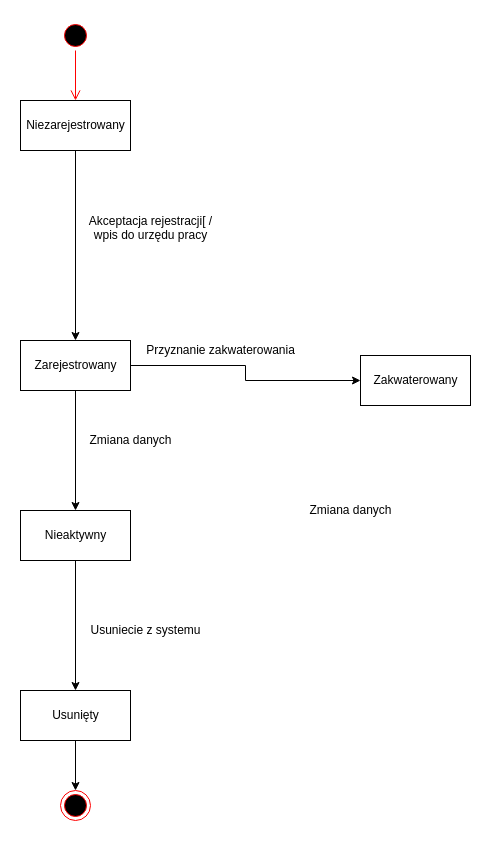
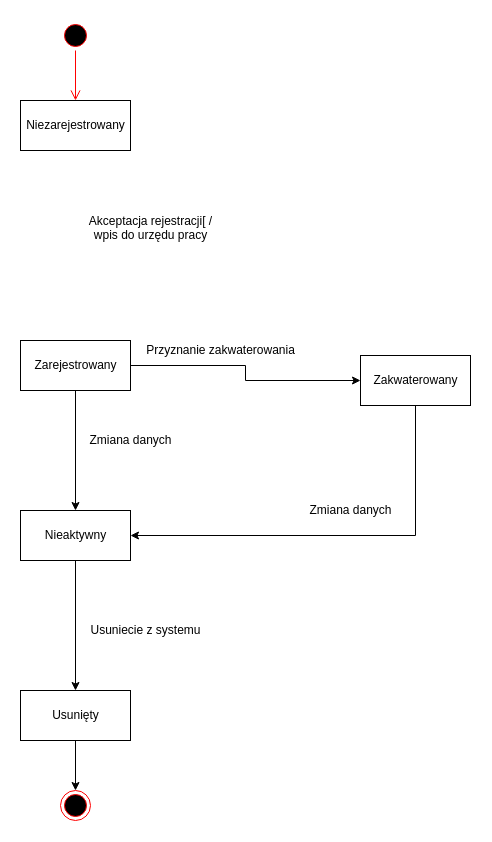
(76, 242) -> none
none -> (341, 536)
